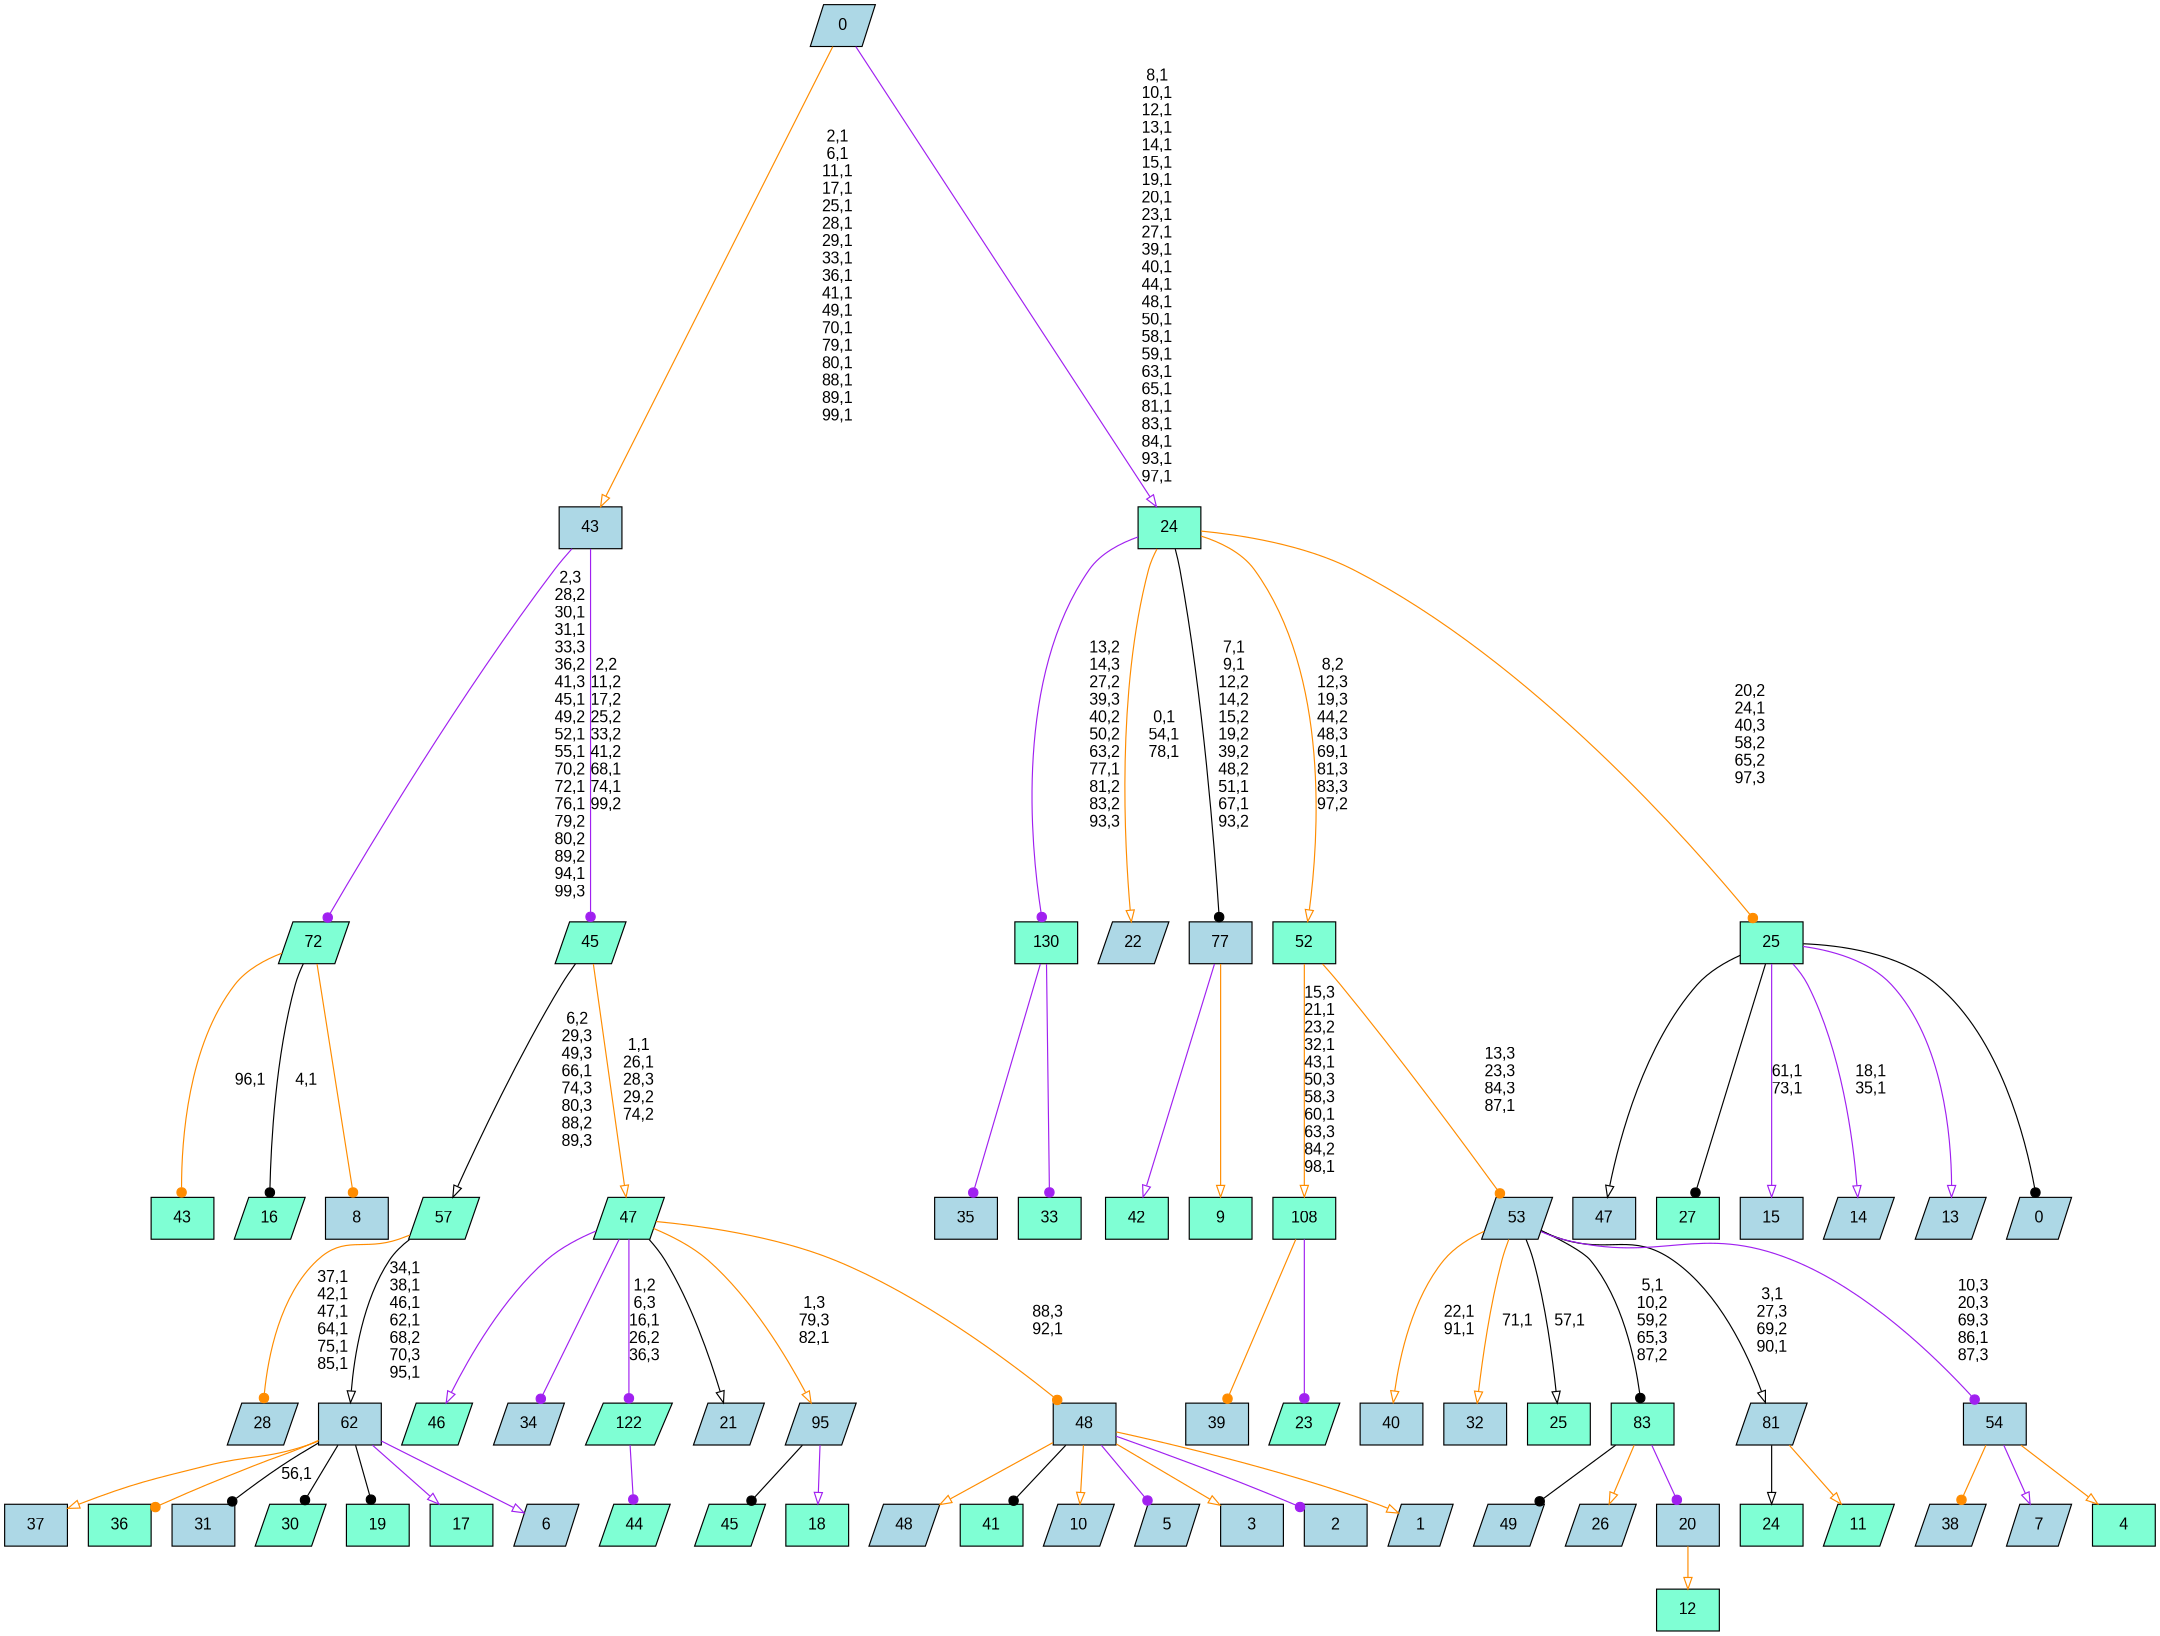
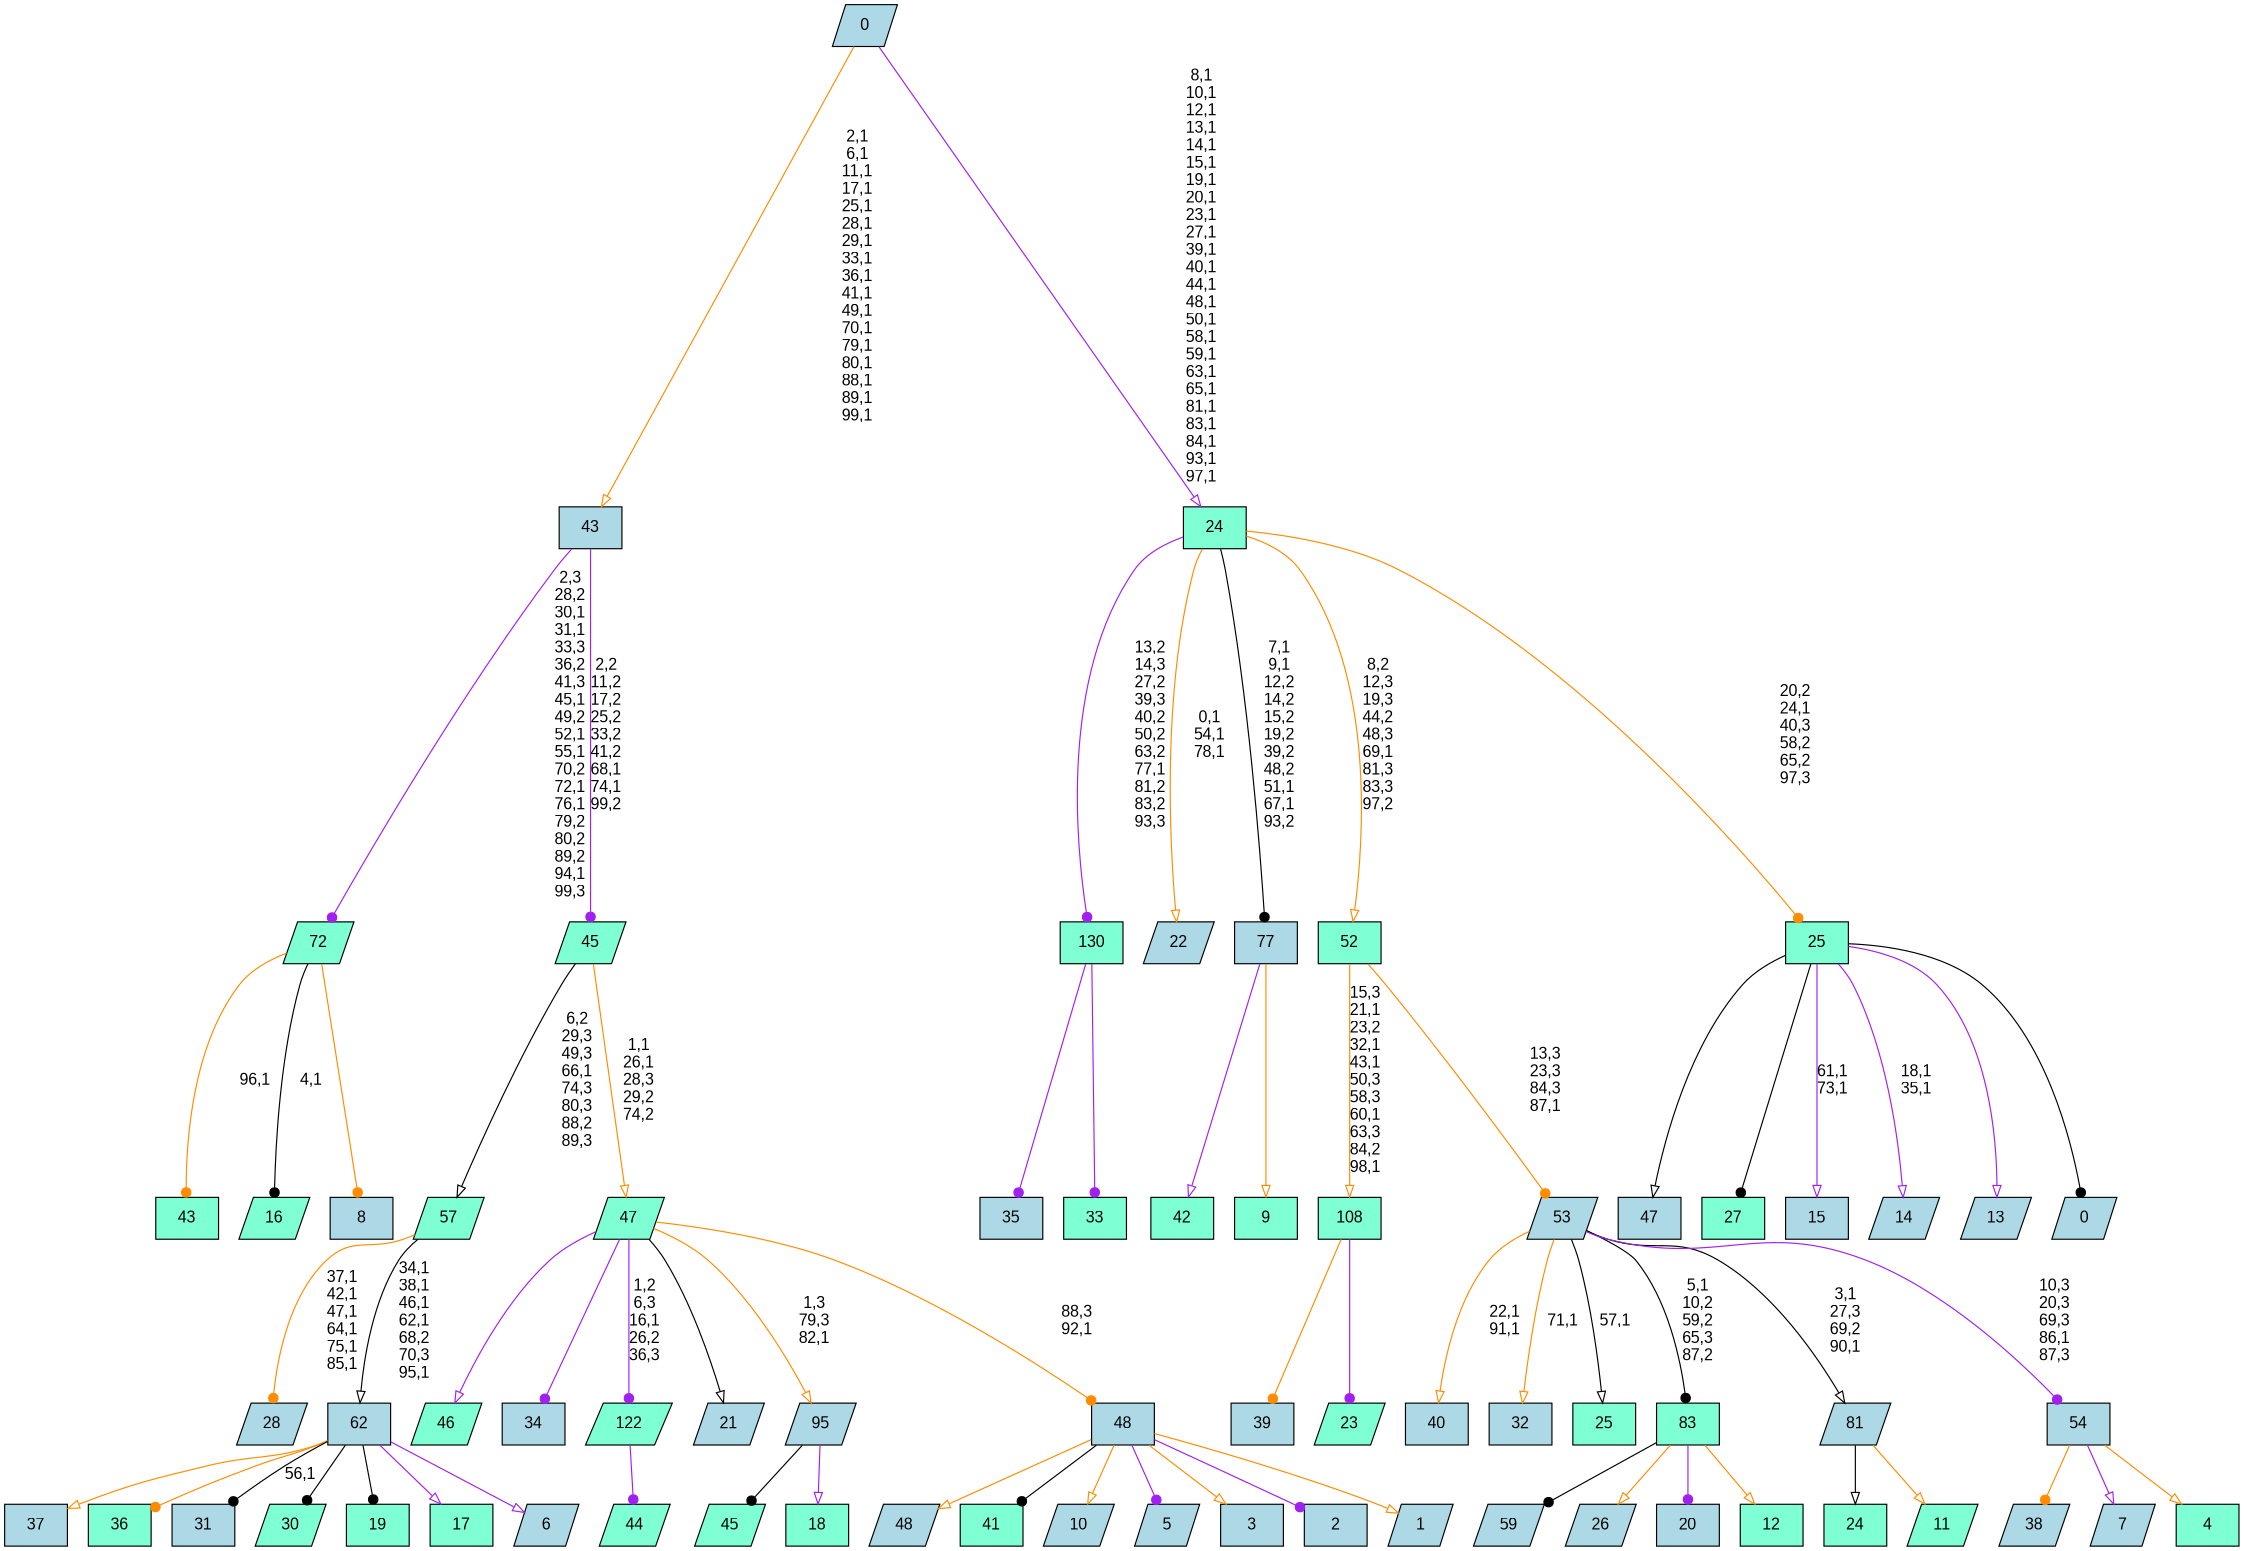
(529, 1424) -> (534, 1424)
(1509, 1525) -> (1509, 1525)
(1688, 1562) -> (1726, 1470)
